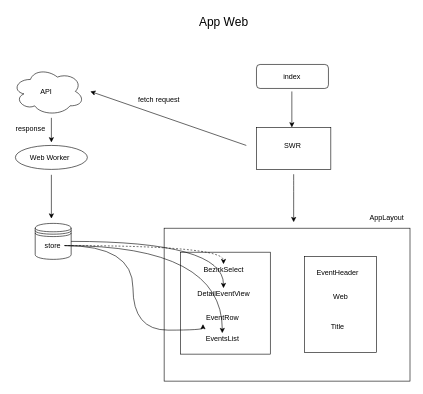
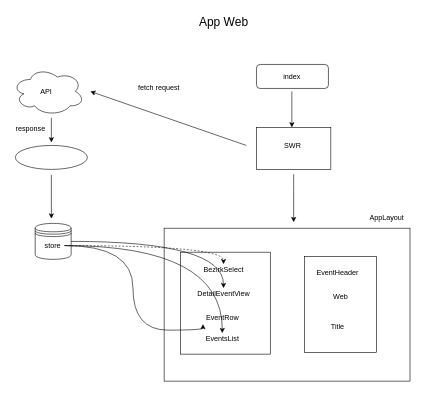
(158, 100) -> (158, 88)
(50, 158) -> none
